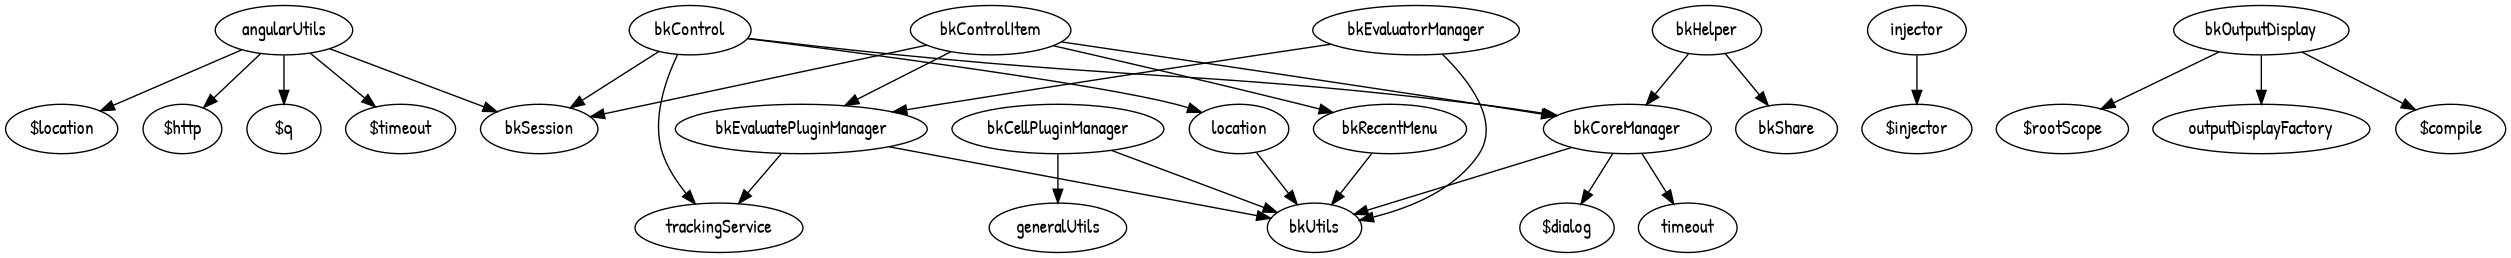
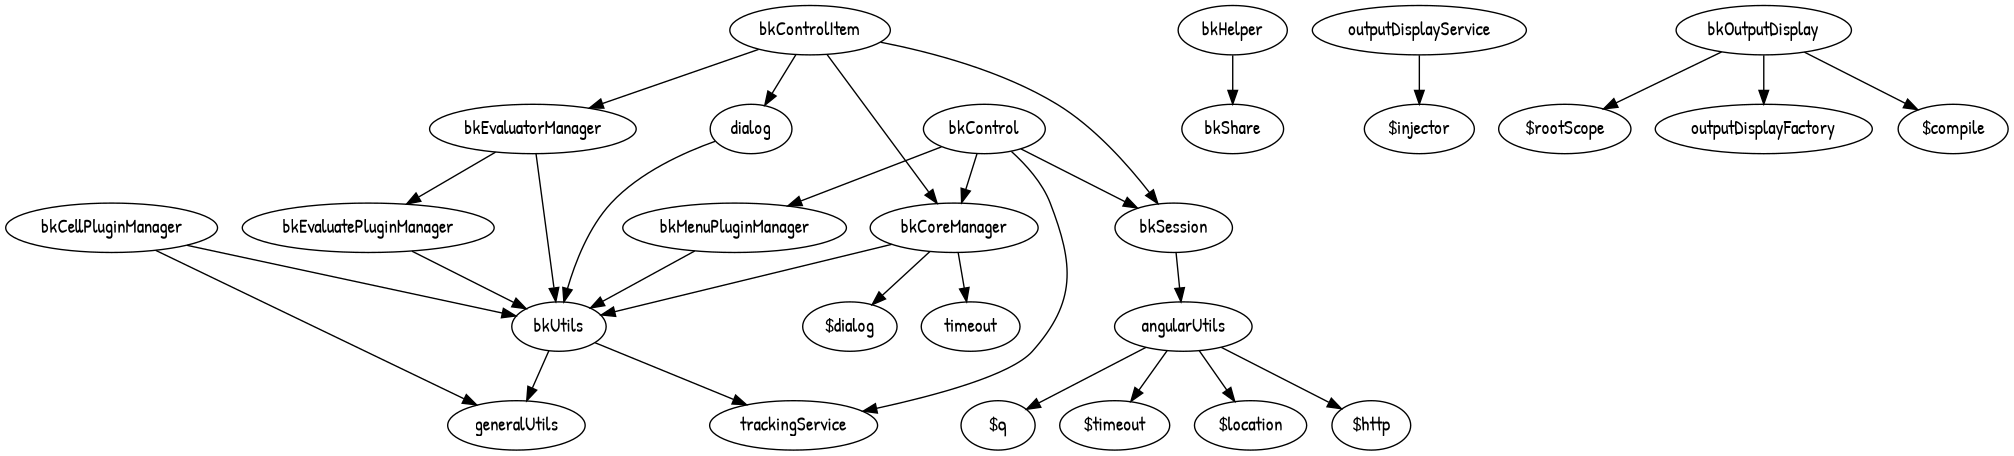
(1917, 30) -> (1419, 30)
(1672, 74) -> none
(904, 75) -> (681, 76)
(407, 78) -> (1178, 270)
(1239, 129) -> (735, 228)
(1390, 129) -> (751, 129)
(765, 173) -> (664, 371)
none -> (541, 369)
